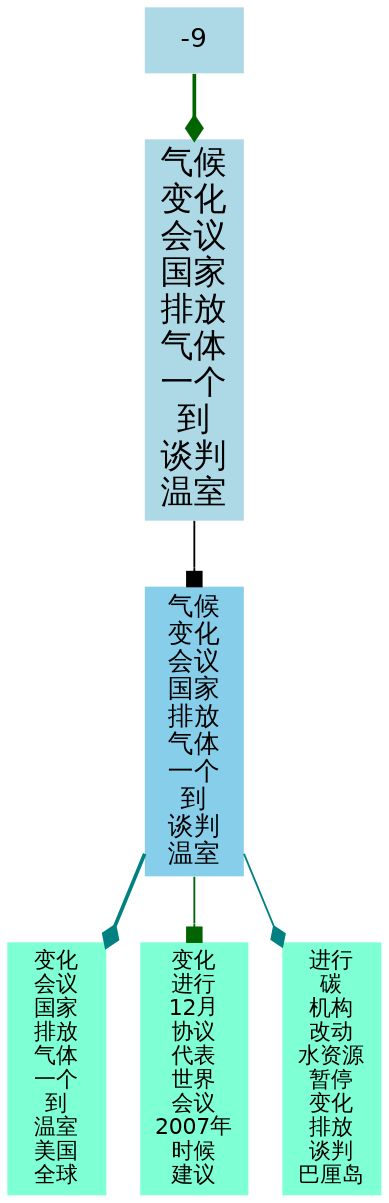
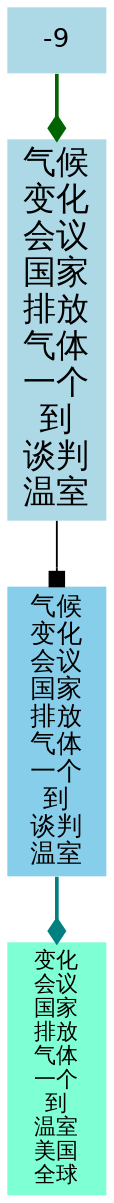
(194, 1069) -> none
(332, 1069) -> none
